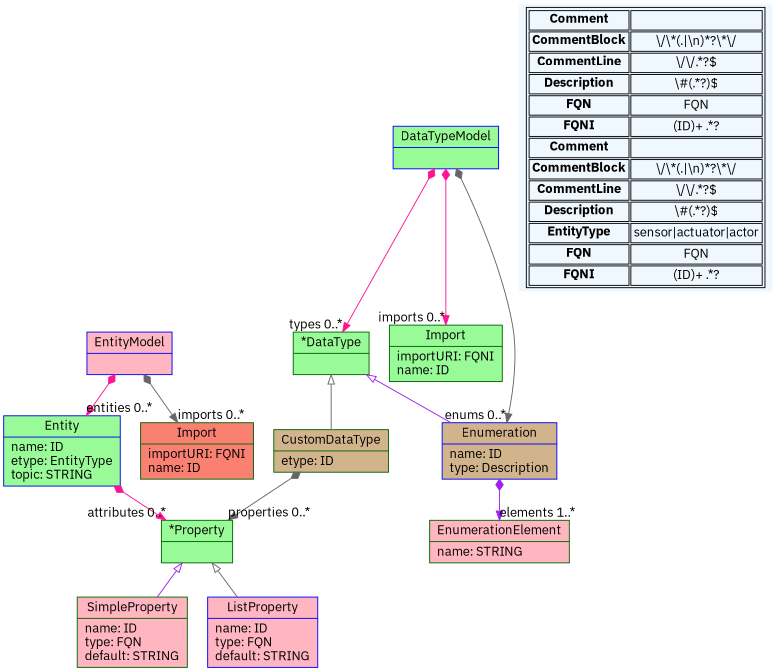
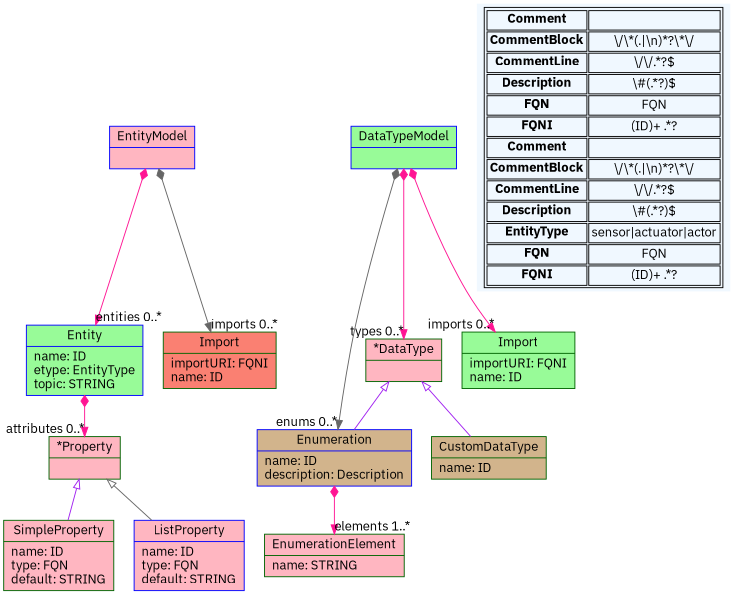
(331, 353) -> (404, 360)
(331, 407) -> (450, 413)
(308, 461) -> (466, 468)
(499, 468) -> (334, 475)
(263, 497) -> none
(499, 501) -> (334, 511)
(197, 542) -> (85, 458)
